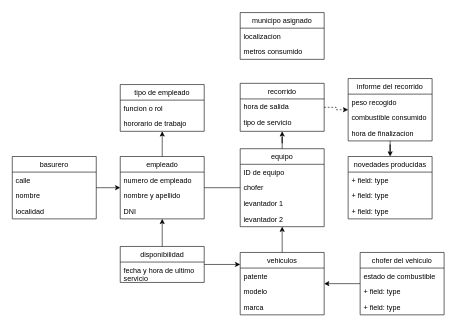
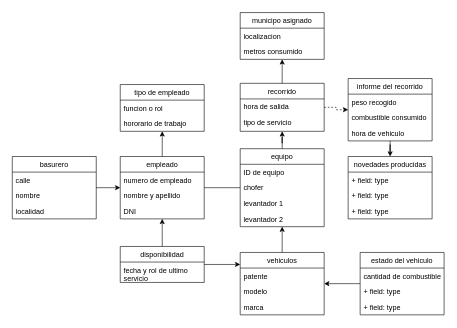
none -> (282, 64)
(386, 133) -> (380, 133)
(402, 260) -> (402, 260)
(162, 270) -> (159, 270)
(402, 276) -> (405, 276)
